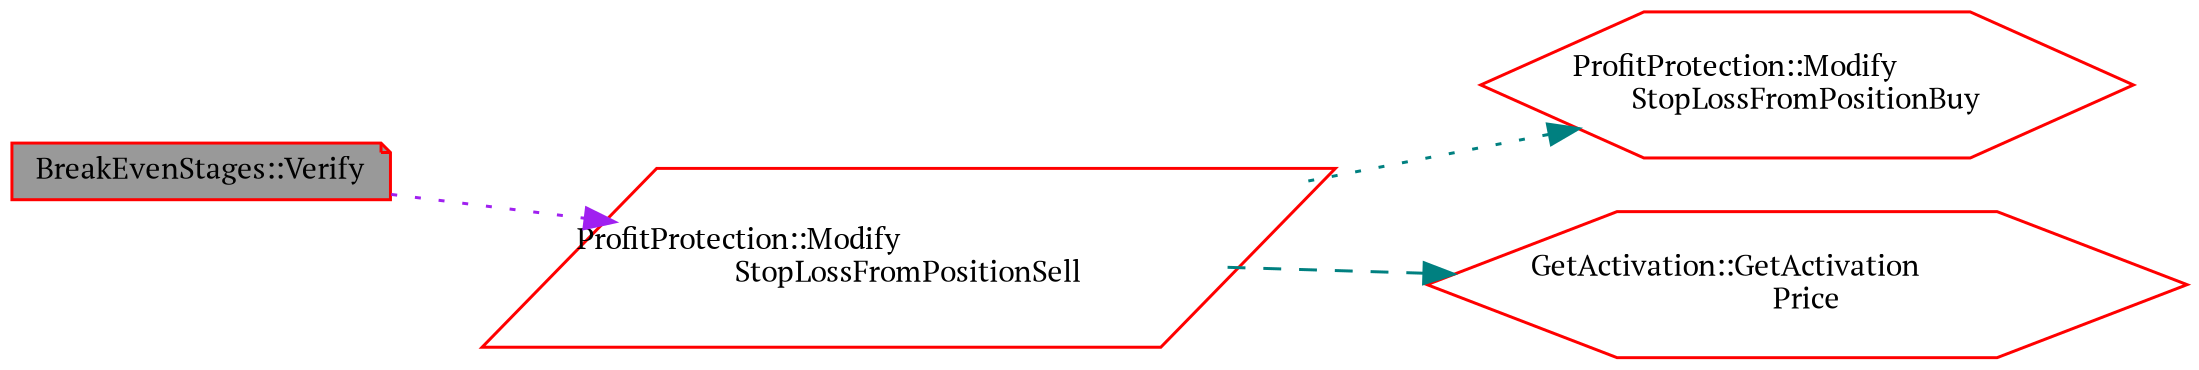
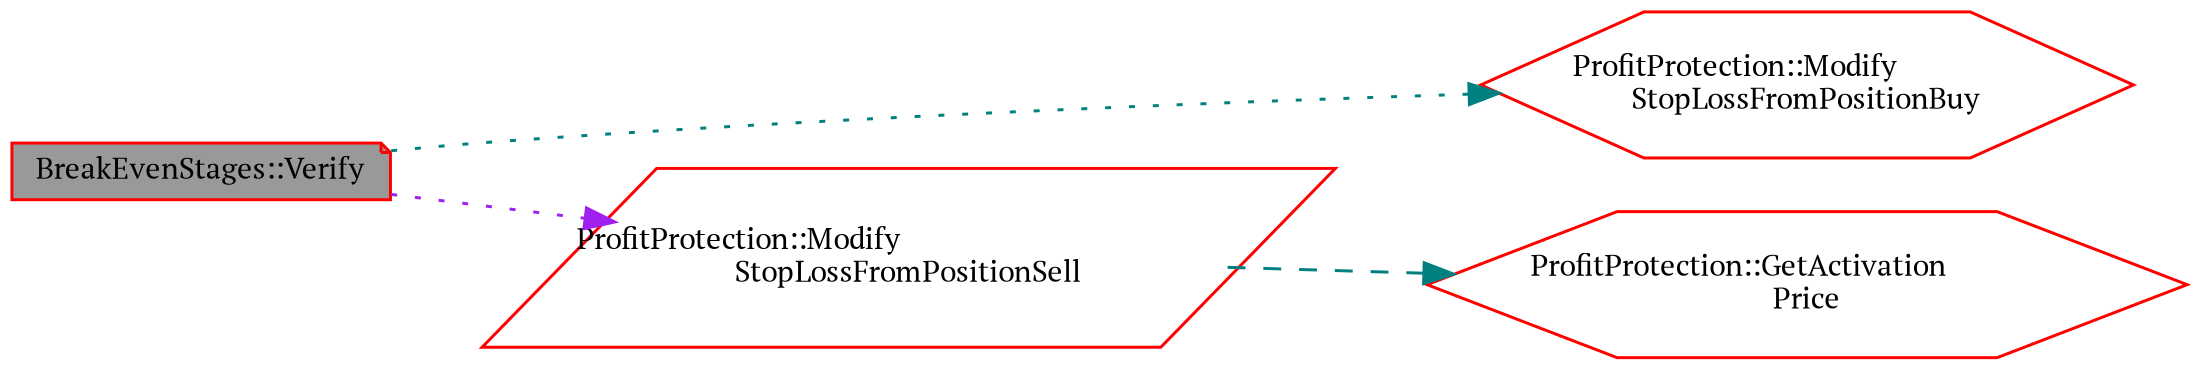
(1429, 158) -> (930, 116)
(1807, 285) -> (1807, 285)
